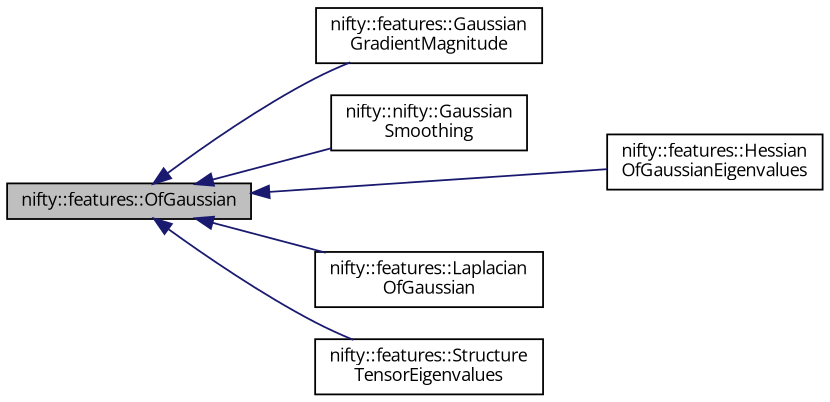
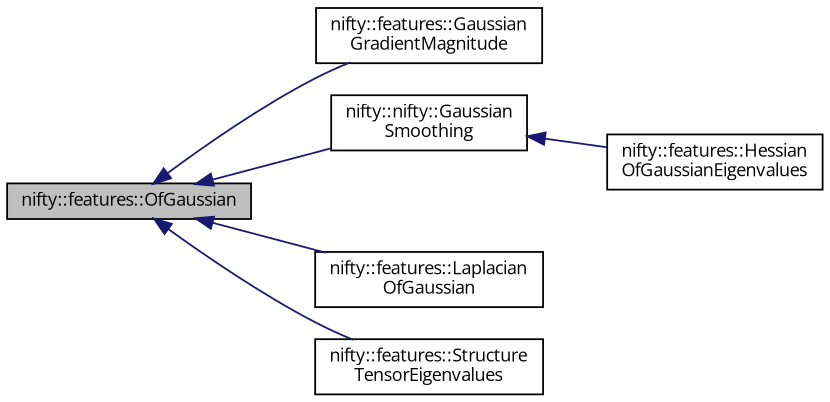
(438, 181) -> (576, 143)
